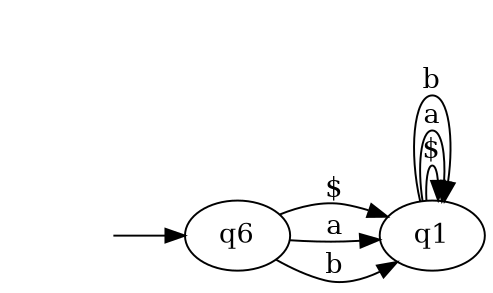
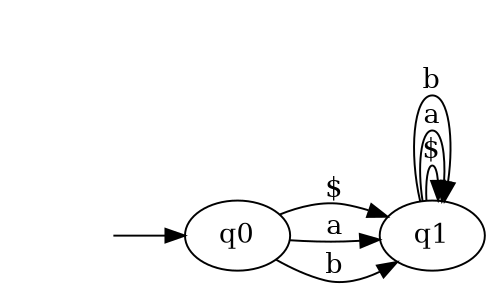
(238, 236) -> (238, 236)
